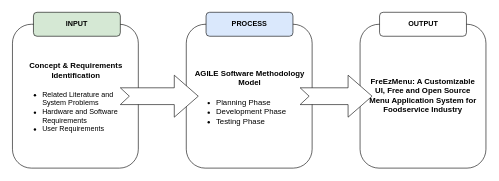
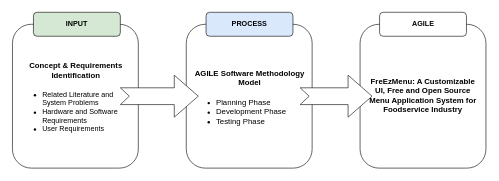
(424, 24) -> (424, 24)
